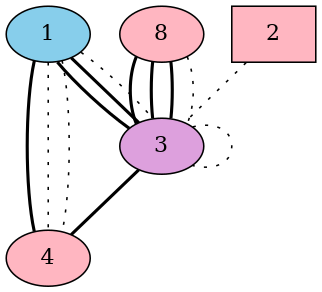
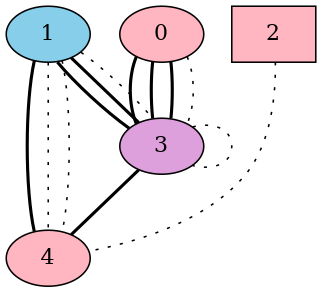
(162, 34) -> (162, 34)
(215, 93) -> (224, 195)
